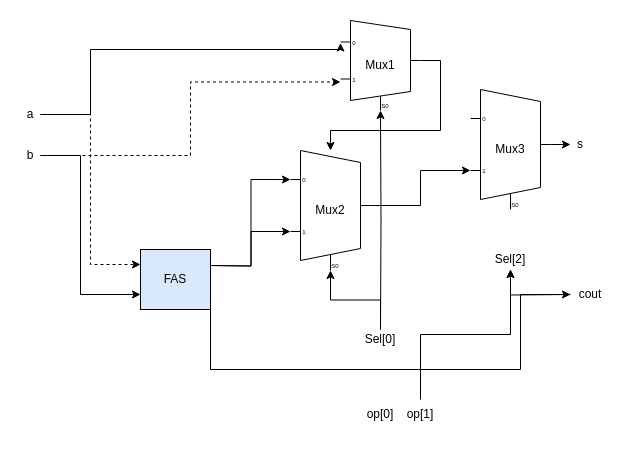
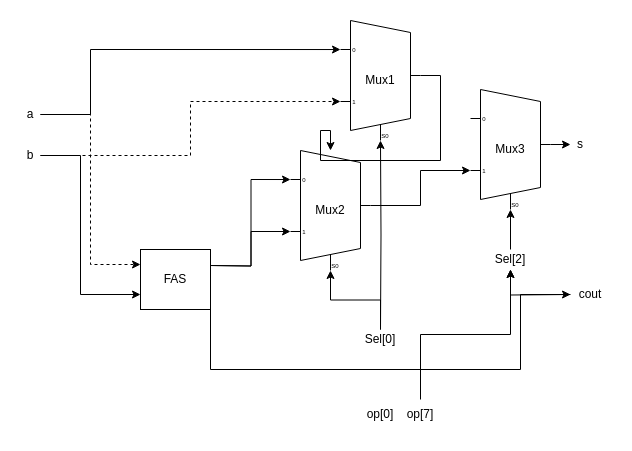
(381, 66) -> (381, 81)
none -> (511, 233)
(176, 280) -> (176, 280)
(421, 415) -> (421, 415)
